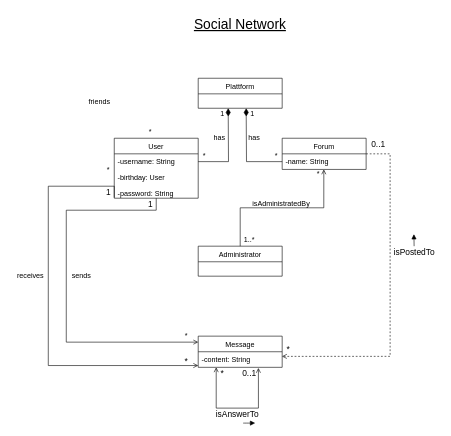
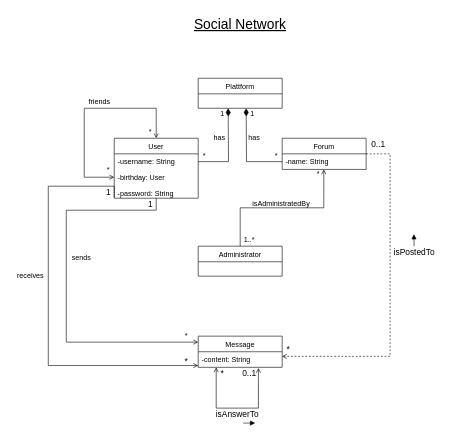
none -> (85, 108)
(81, 276) -> (81, 258)
